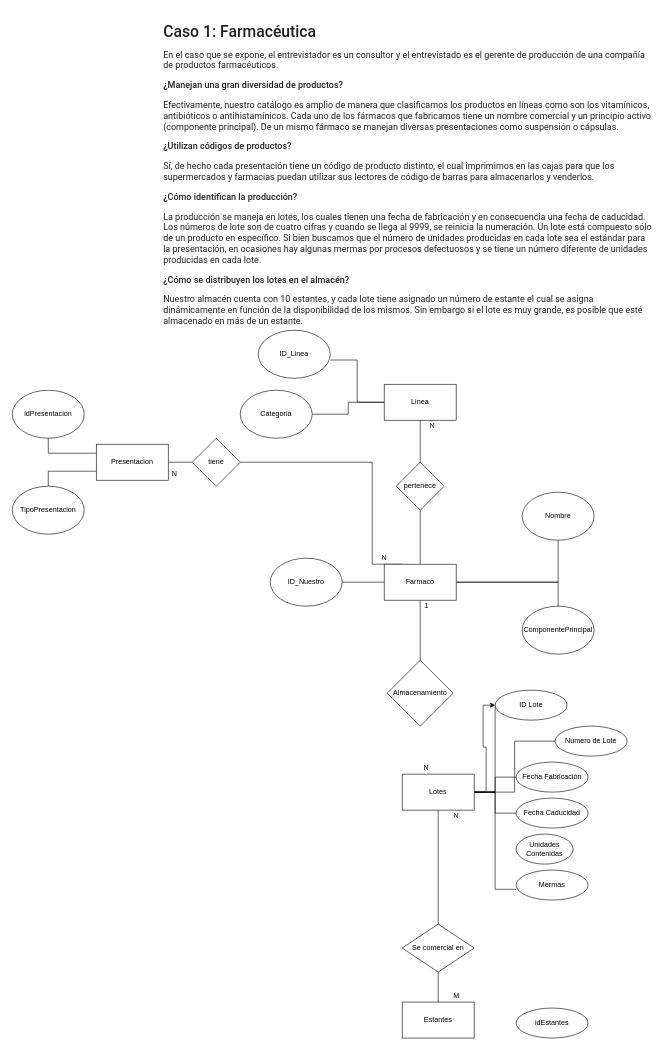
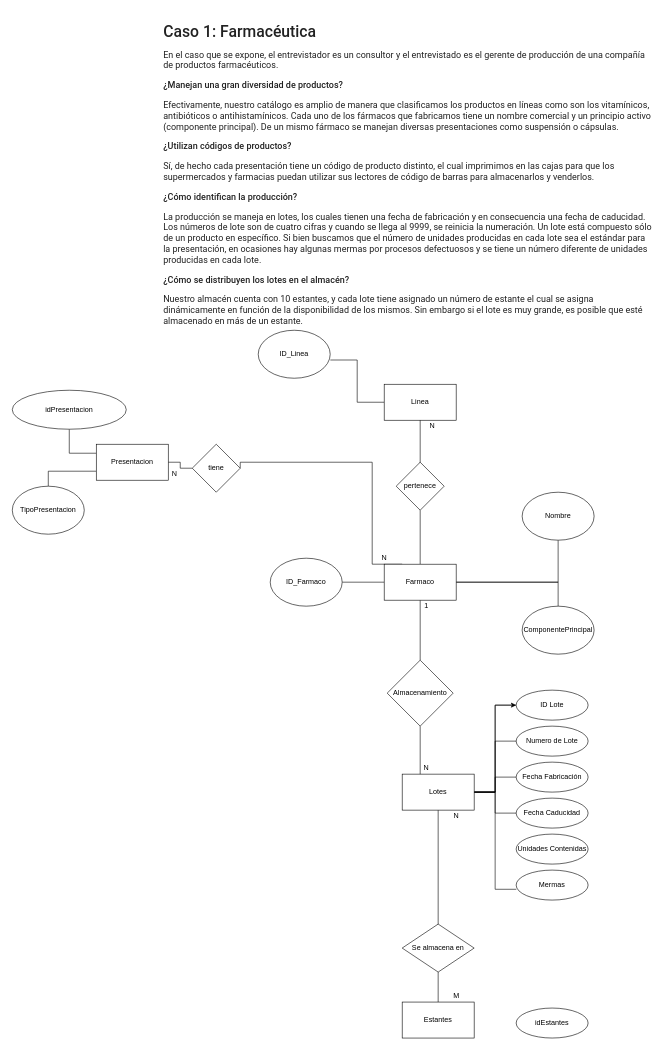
(48, 414) -> (69, 410)
(276, 414) -> none
(340, 414) -> none
(216, 462) -> (216, 468)
(306, 582) -> (306, 582)
(531, 705) -> (552, 705)
(591, 741) -> (552, 741)
none -> (420, 750)
(545, 849) -> (552, 849)
(438, 948) -> (438, 948)
